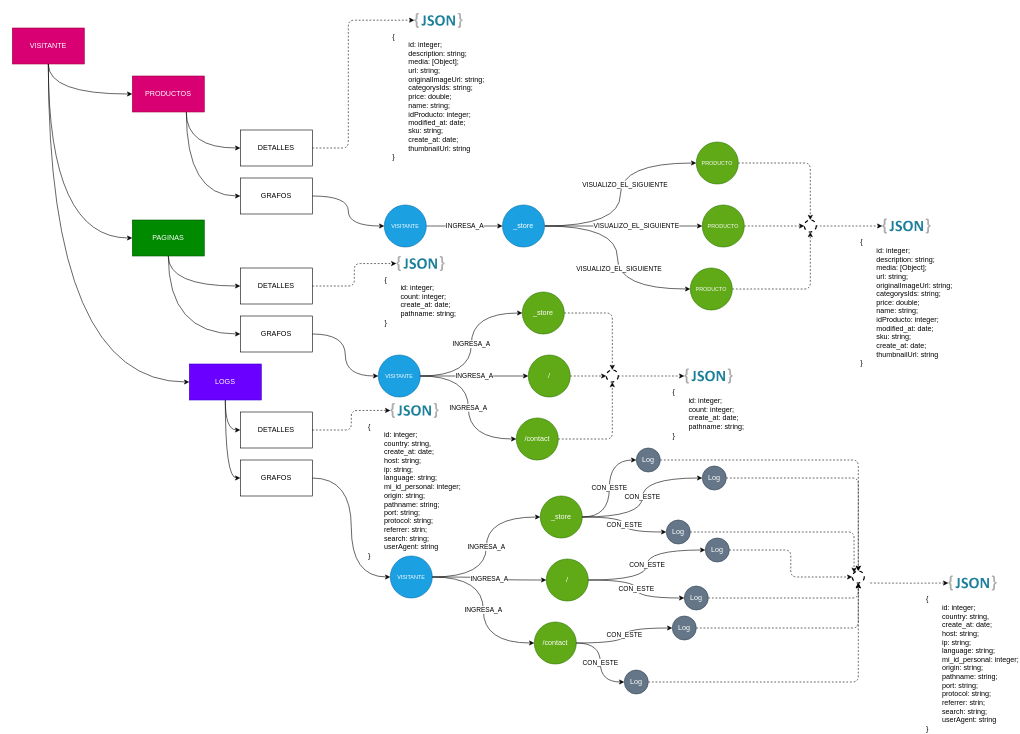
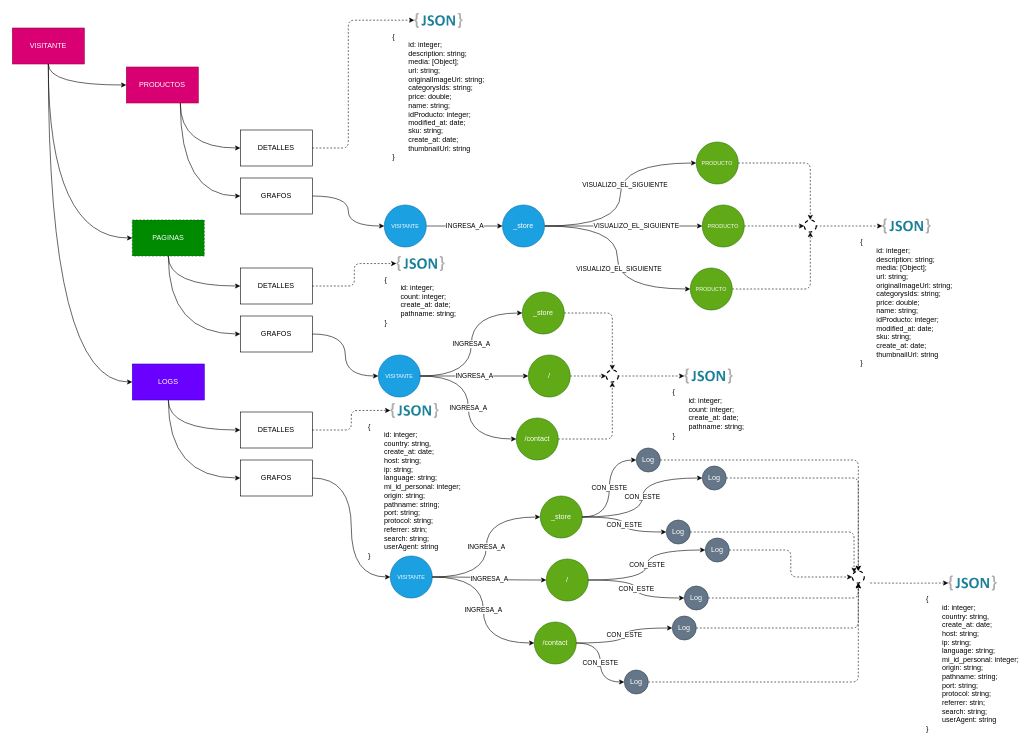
(168, 94) -> (162, 85)
(168, 238) -> (168, 238)
(225, 382) -> (168, 382)
